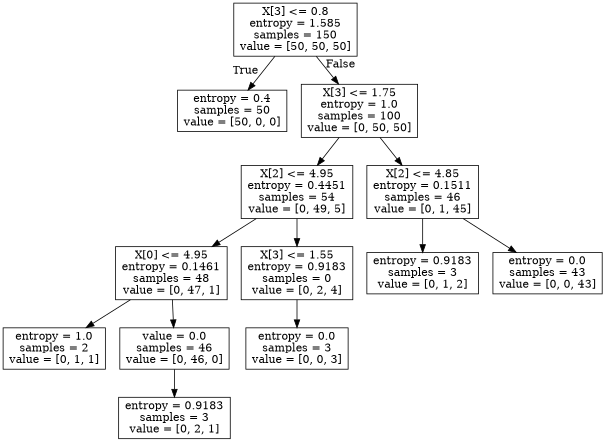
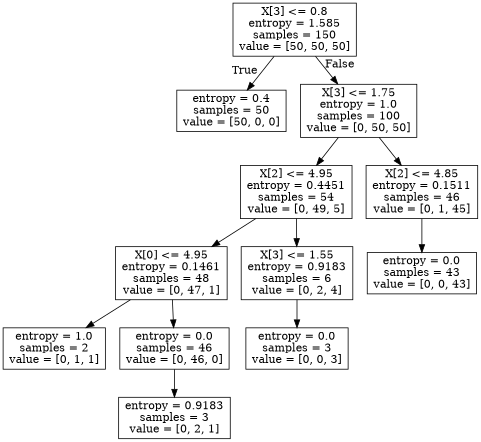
(297, 273) -> (297, 273)
(423, 273) -> none
(174, 349) -> (174, 349)
